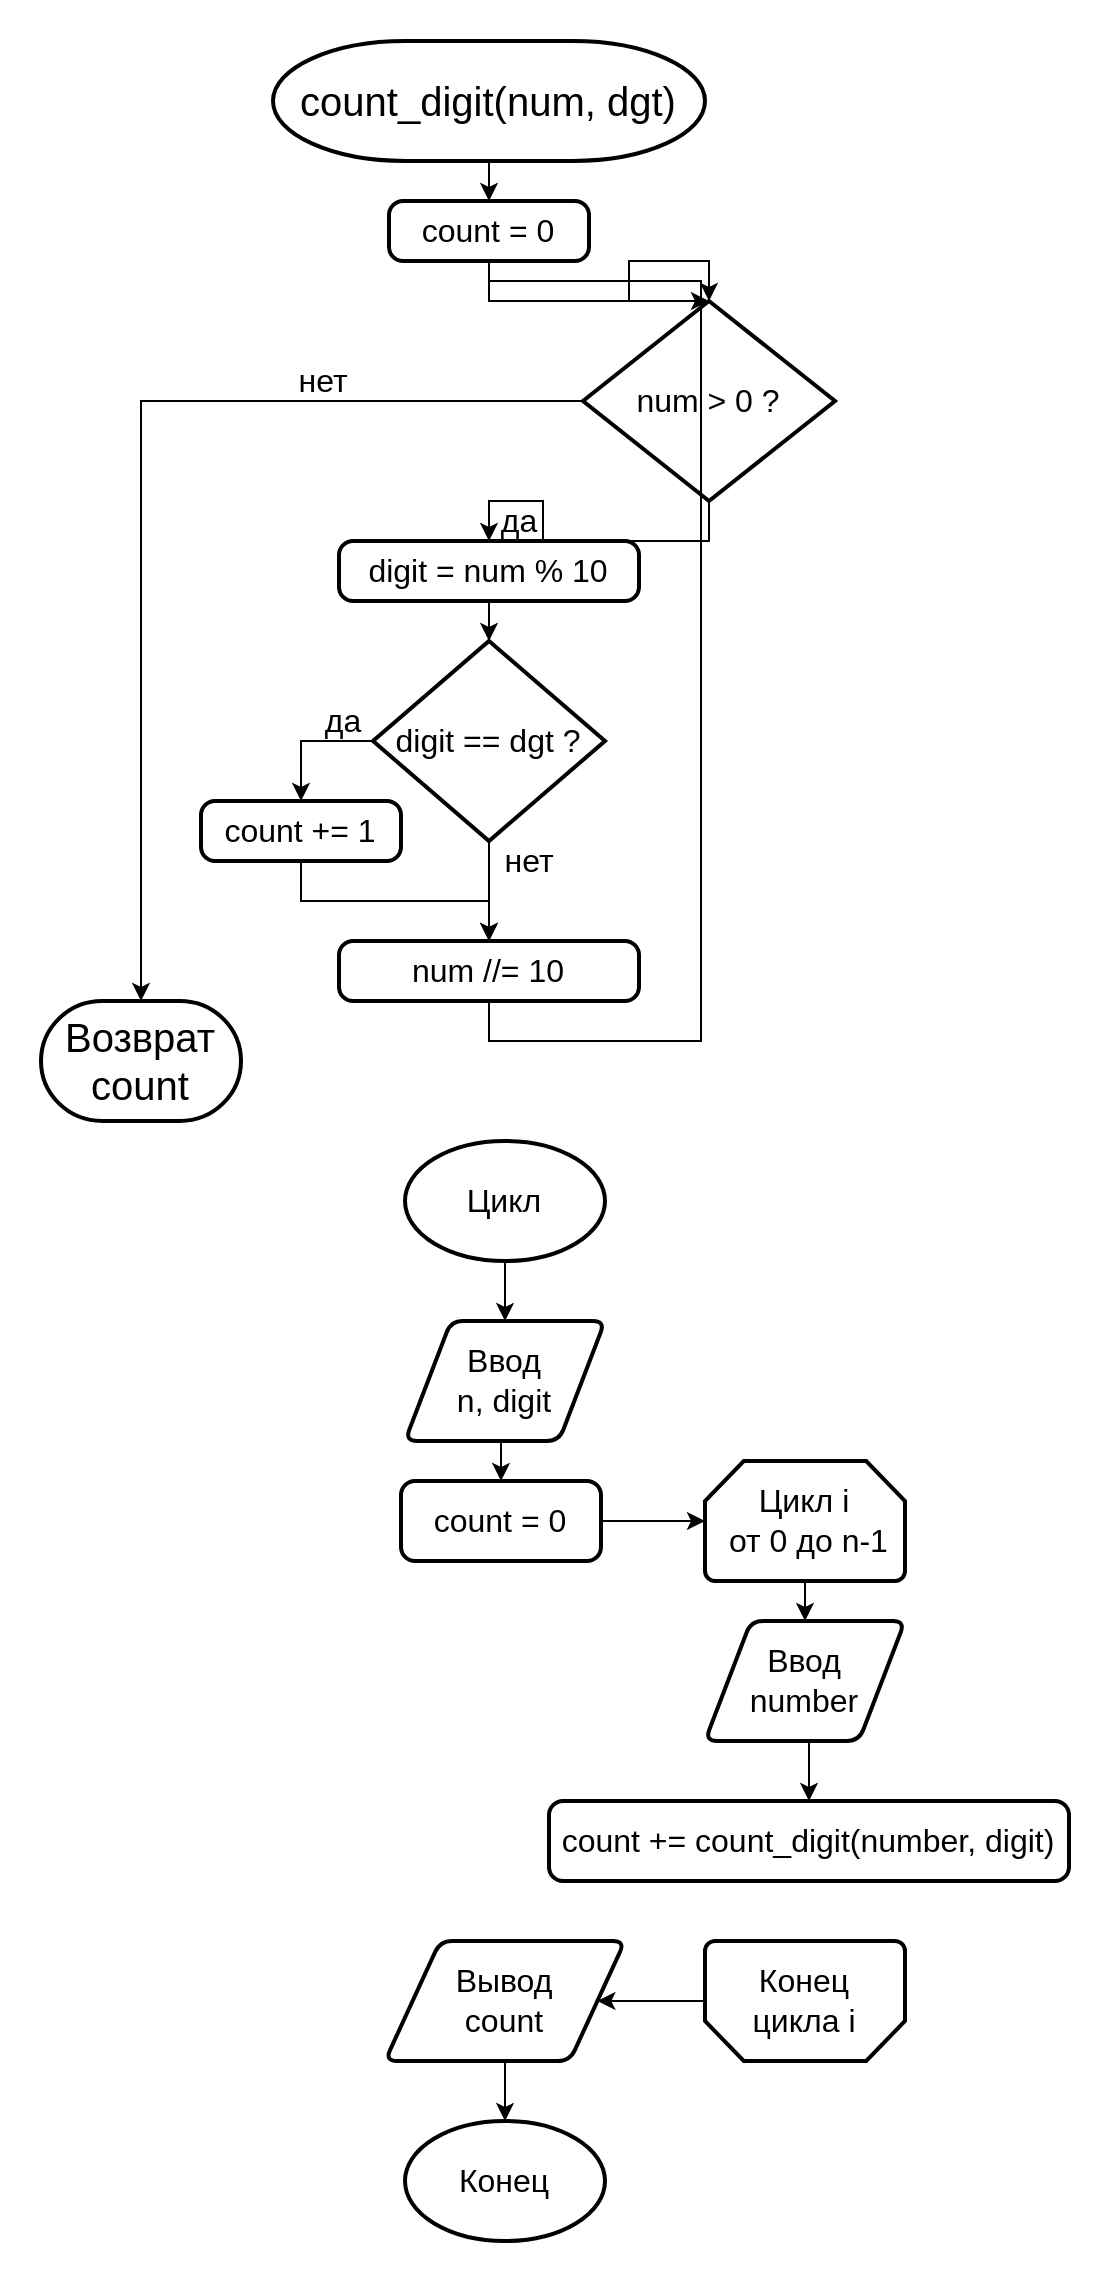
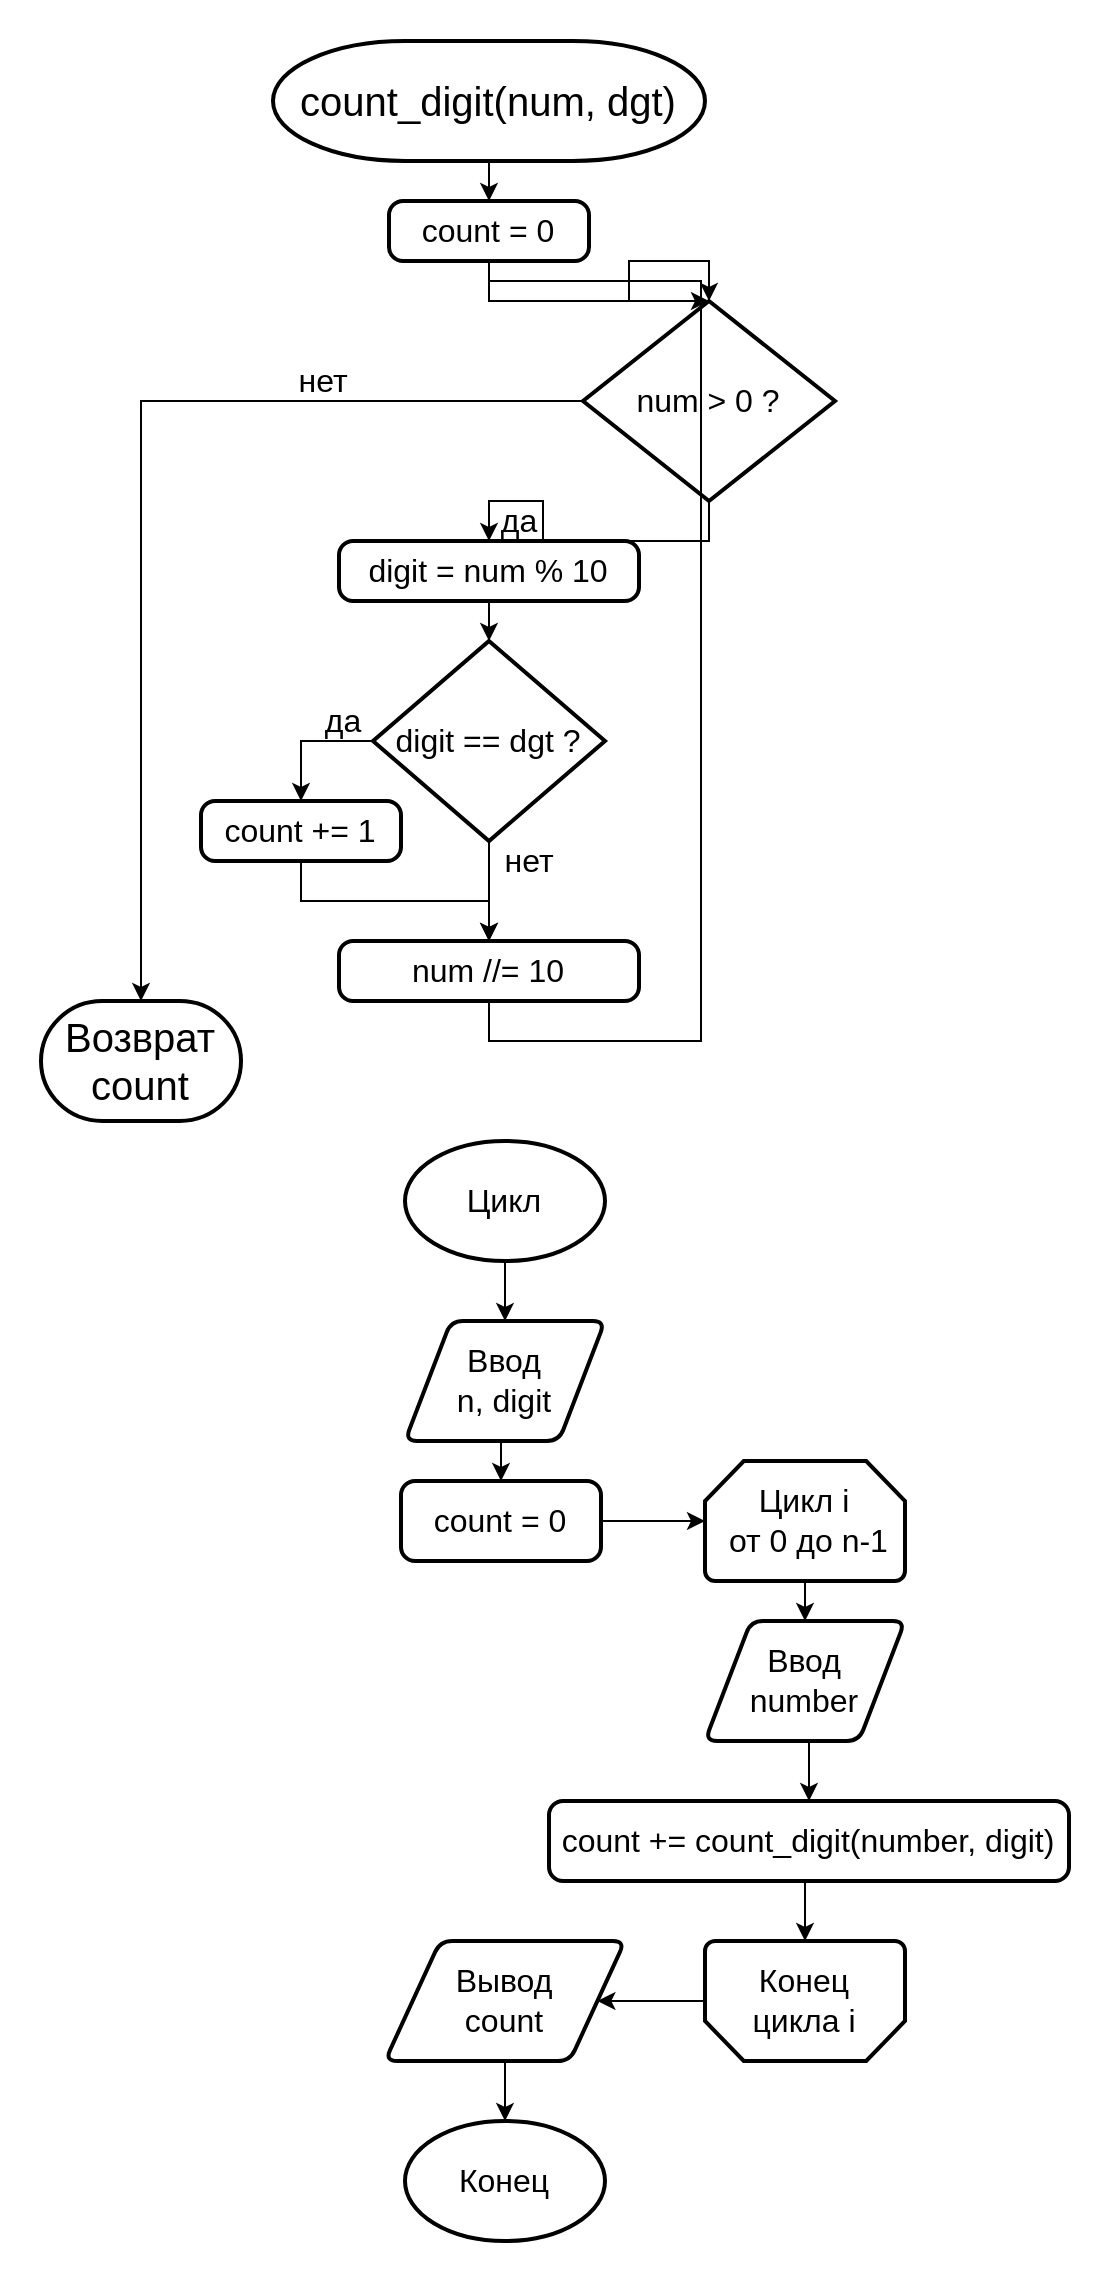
none -> (805, 1903)
